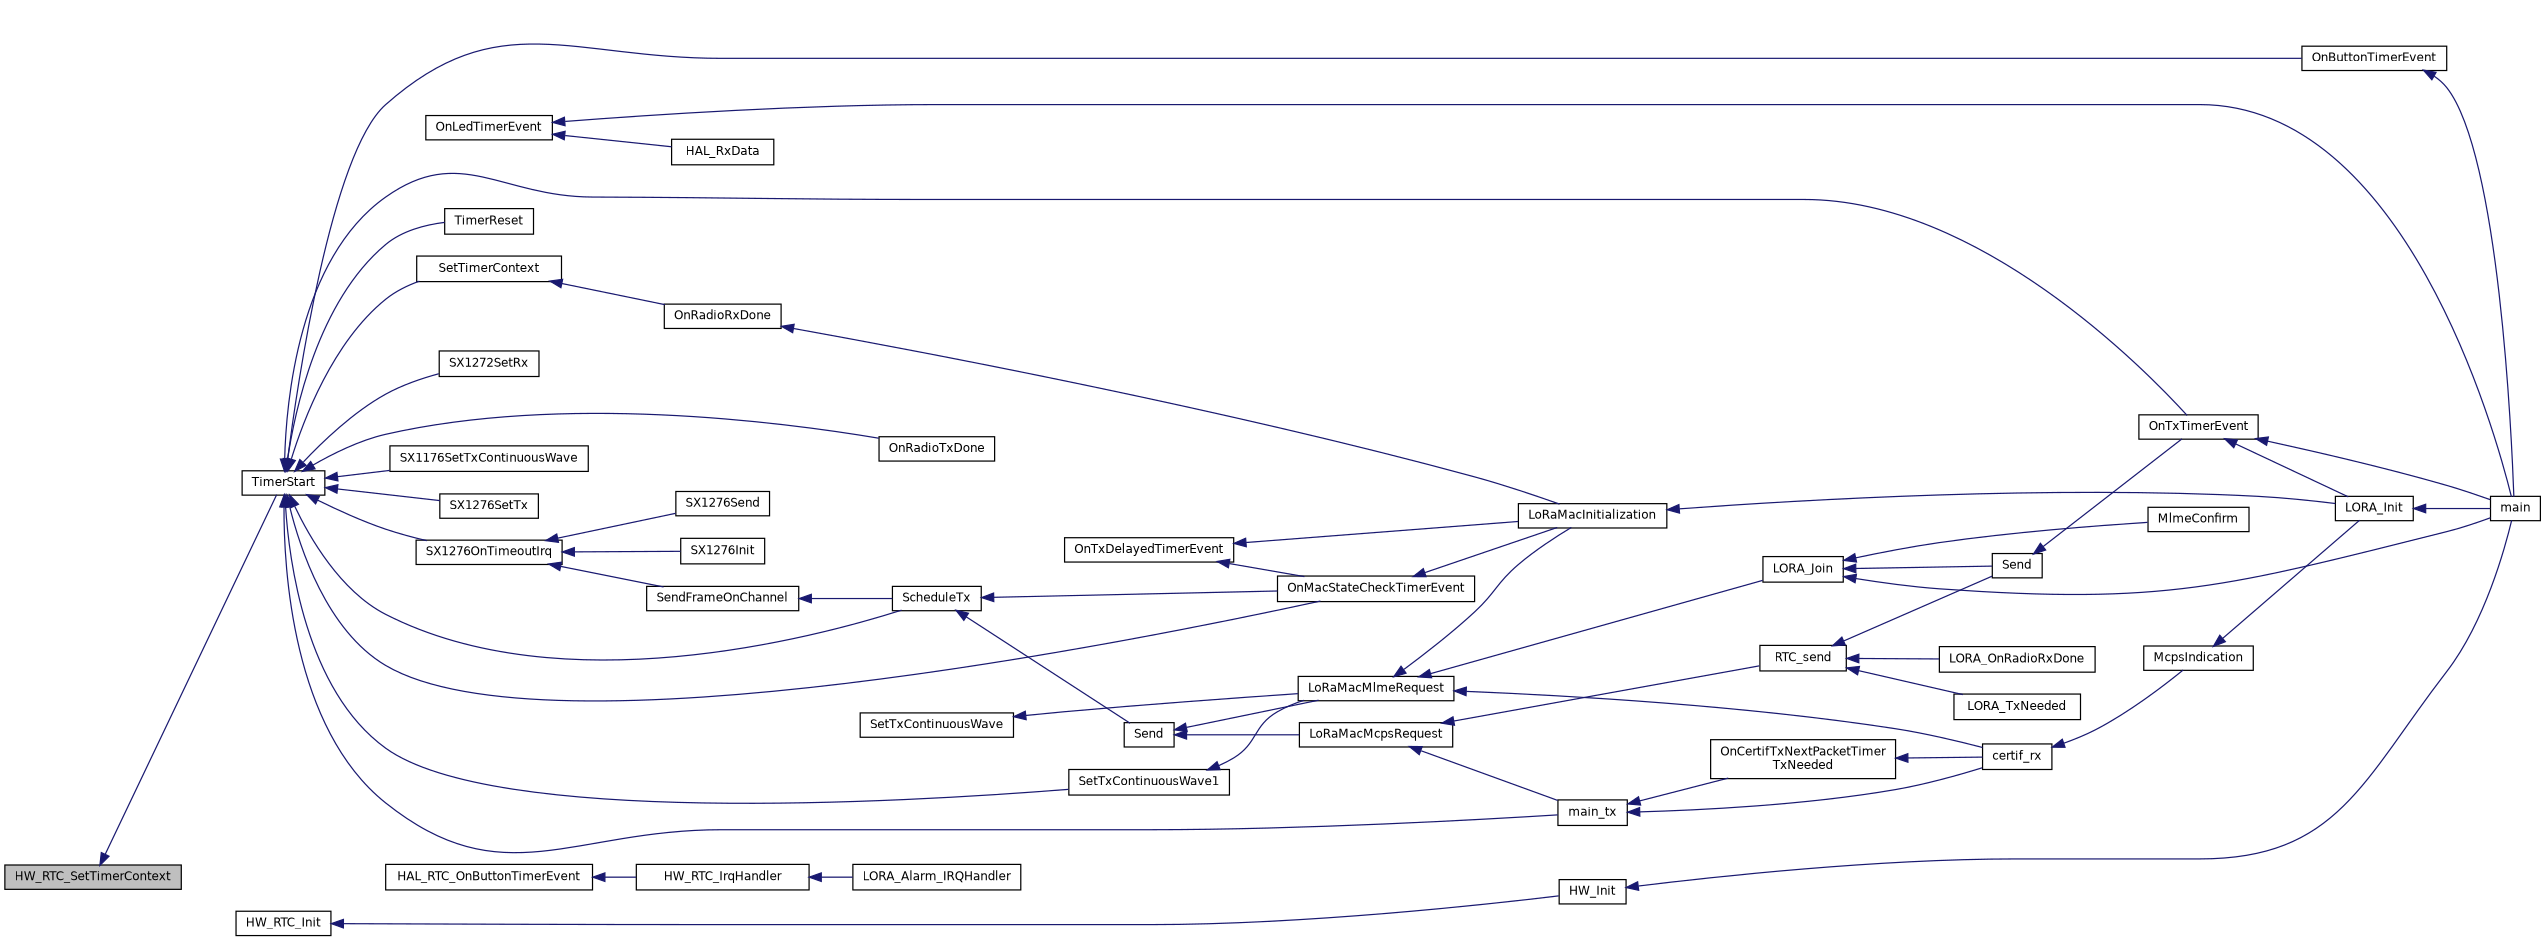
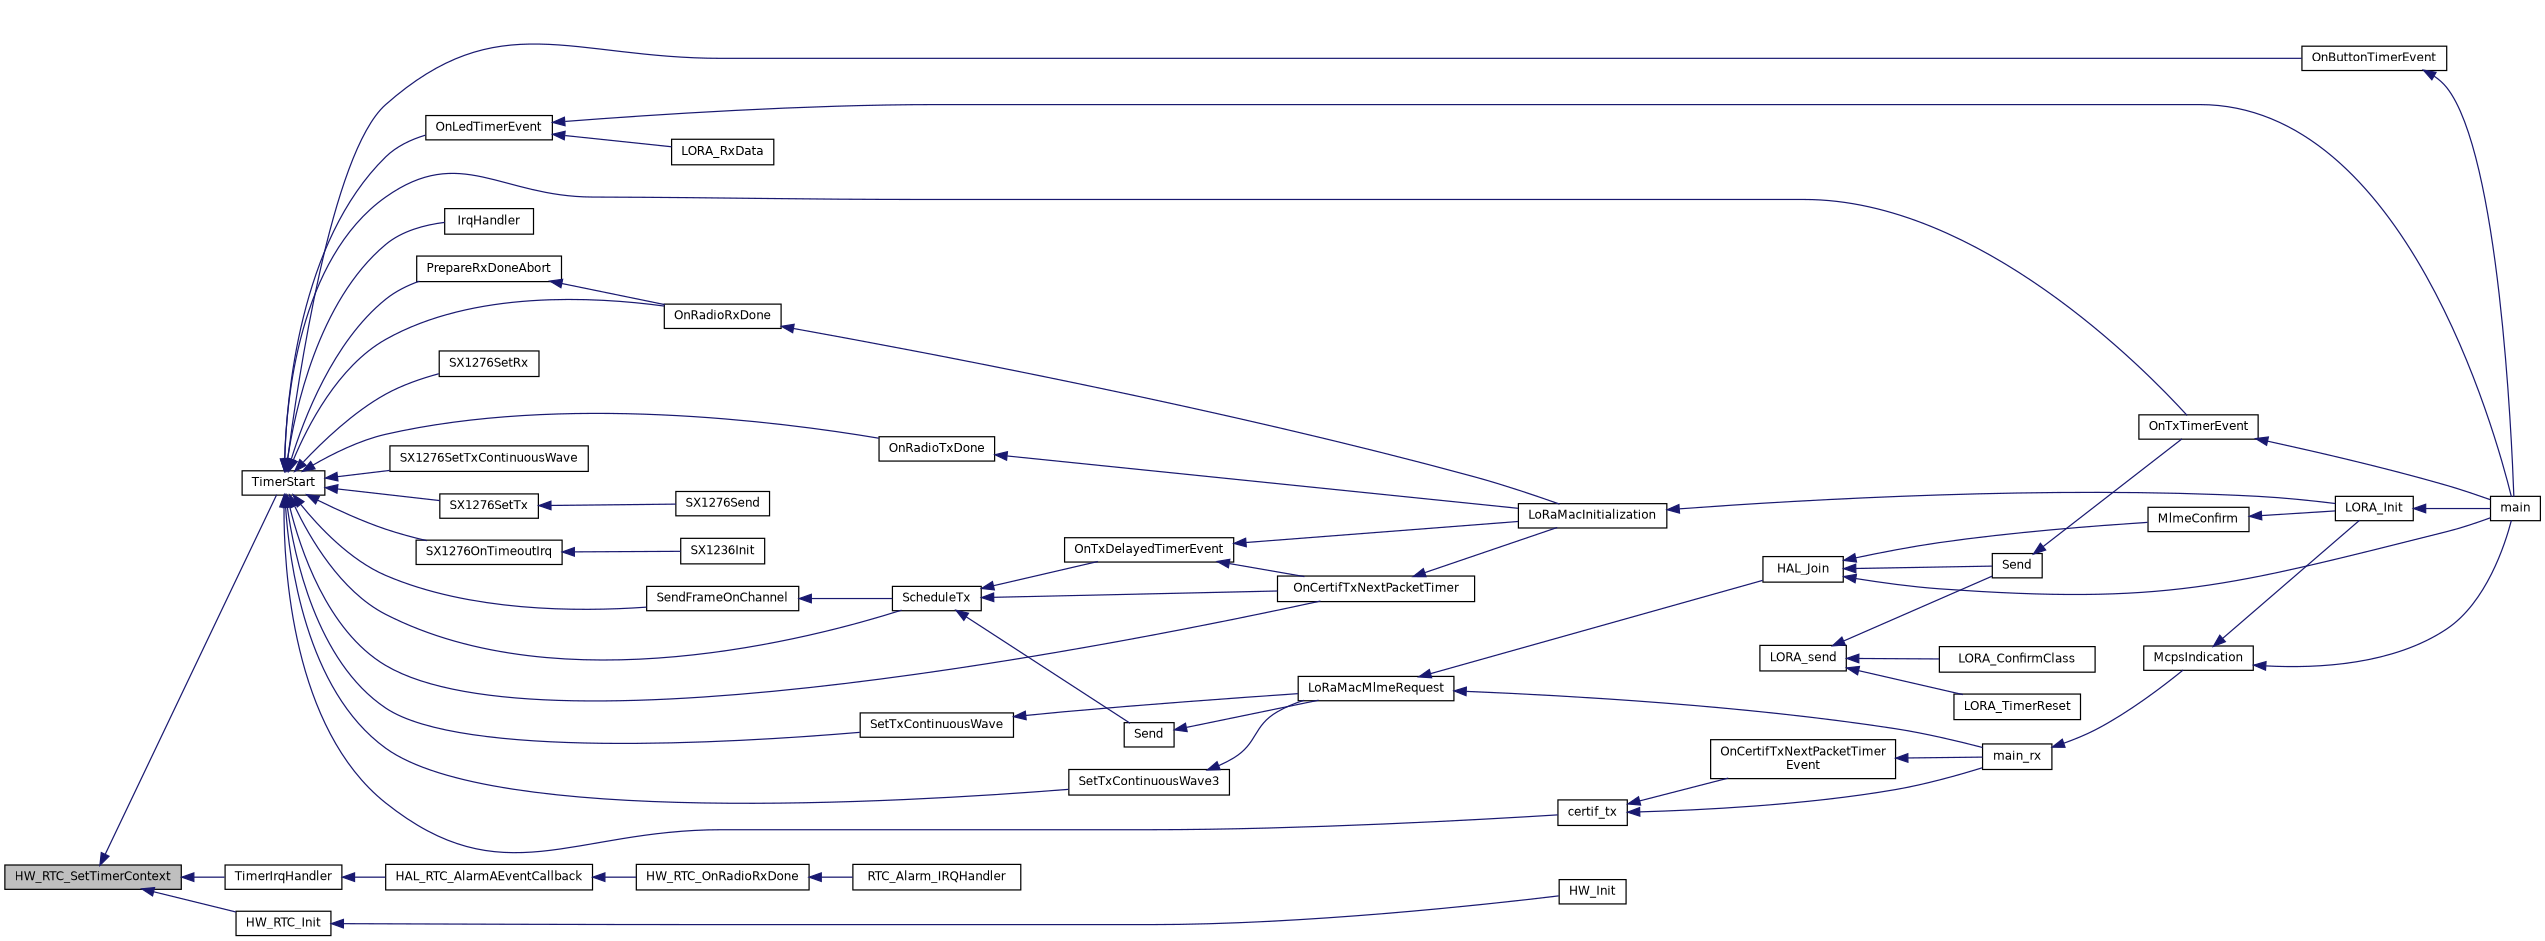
(723, 152) -> (723, 152)
none -> (342, 217)
(489, 221) -> (489, 221)
(489, 269) -> (489, 269)
none -> (446, 315)
(489, 364) -> (489, 364)
(489, 459) -> (489, 459)
(2292, 470) -> (2298, 513)
(617, 526) -> (613, 505)
(723, 551) -> (723, 551)
(1803, 569) -> (1803, 569)
none -> (1046, 574)
(612, 577) -> (459, 598)
(1376, 589) -> (1376, 589)
(1488, 598) -> (1263, 482)
(1803, 658) -> (1803, 658)
(2017, 659) -> (2017, 659)
(2017, 707) -> (2017, 707)
(1376, 735) -> none
none -> (506, 738)
(2017, 757) -> (2017, 757)
(1803, 759) -> (1803, 759)
(1149, 782) -> (1149, 782)
(1593, 813) -> (1593, 813)
(2165, 859) -> (2421, 643)
none -> (283, 877)
(489, 877) -> (489, 877)
(723, 877) -> (723, 877)
(937, 877) -> (937, 877)
none -> (195, 902)
